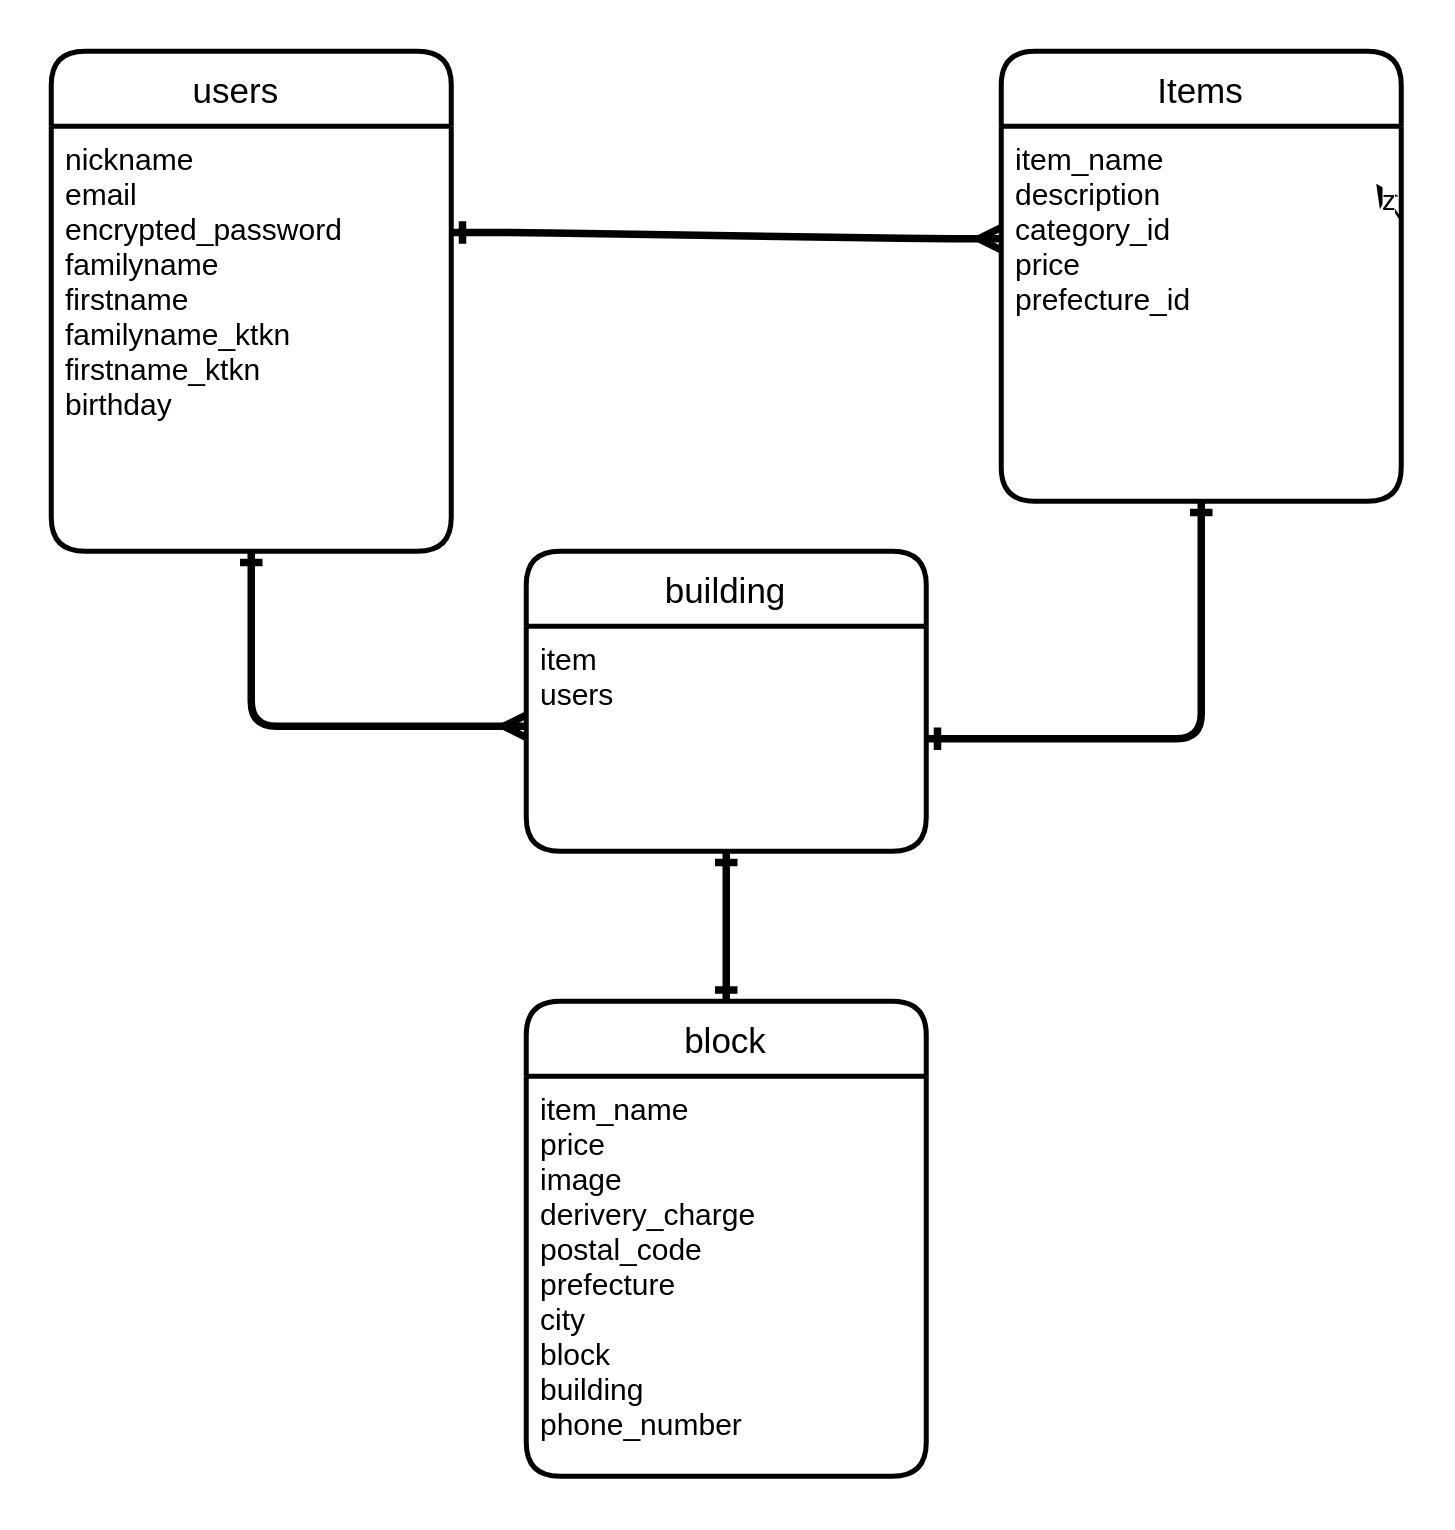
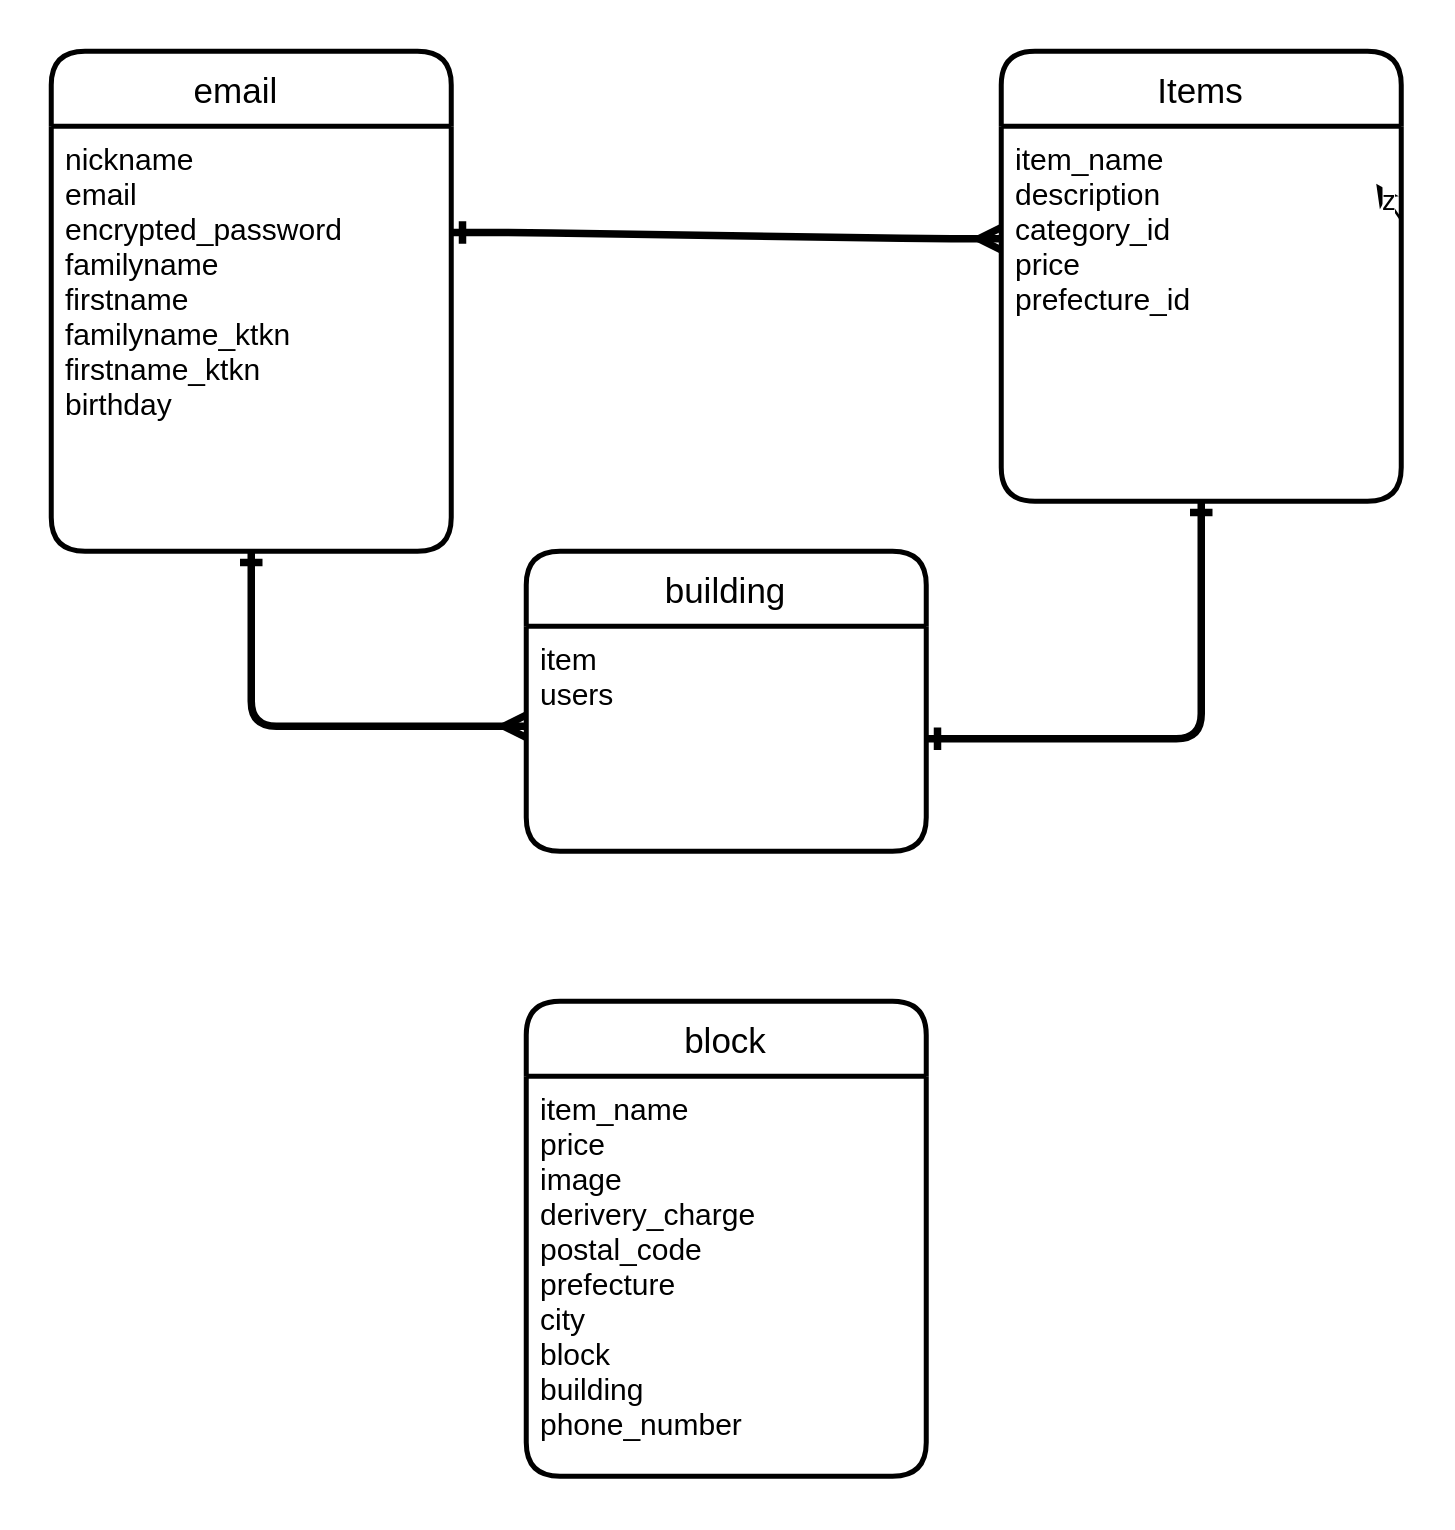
(250, 91) -> (250, 91)
(726, 928) -> none
